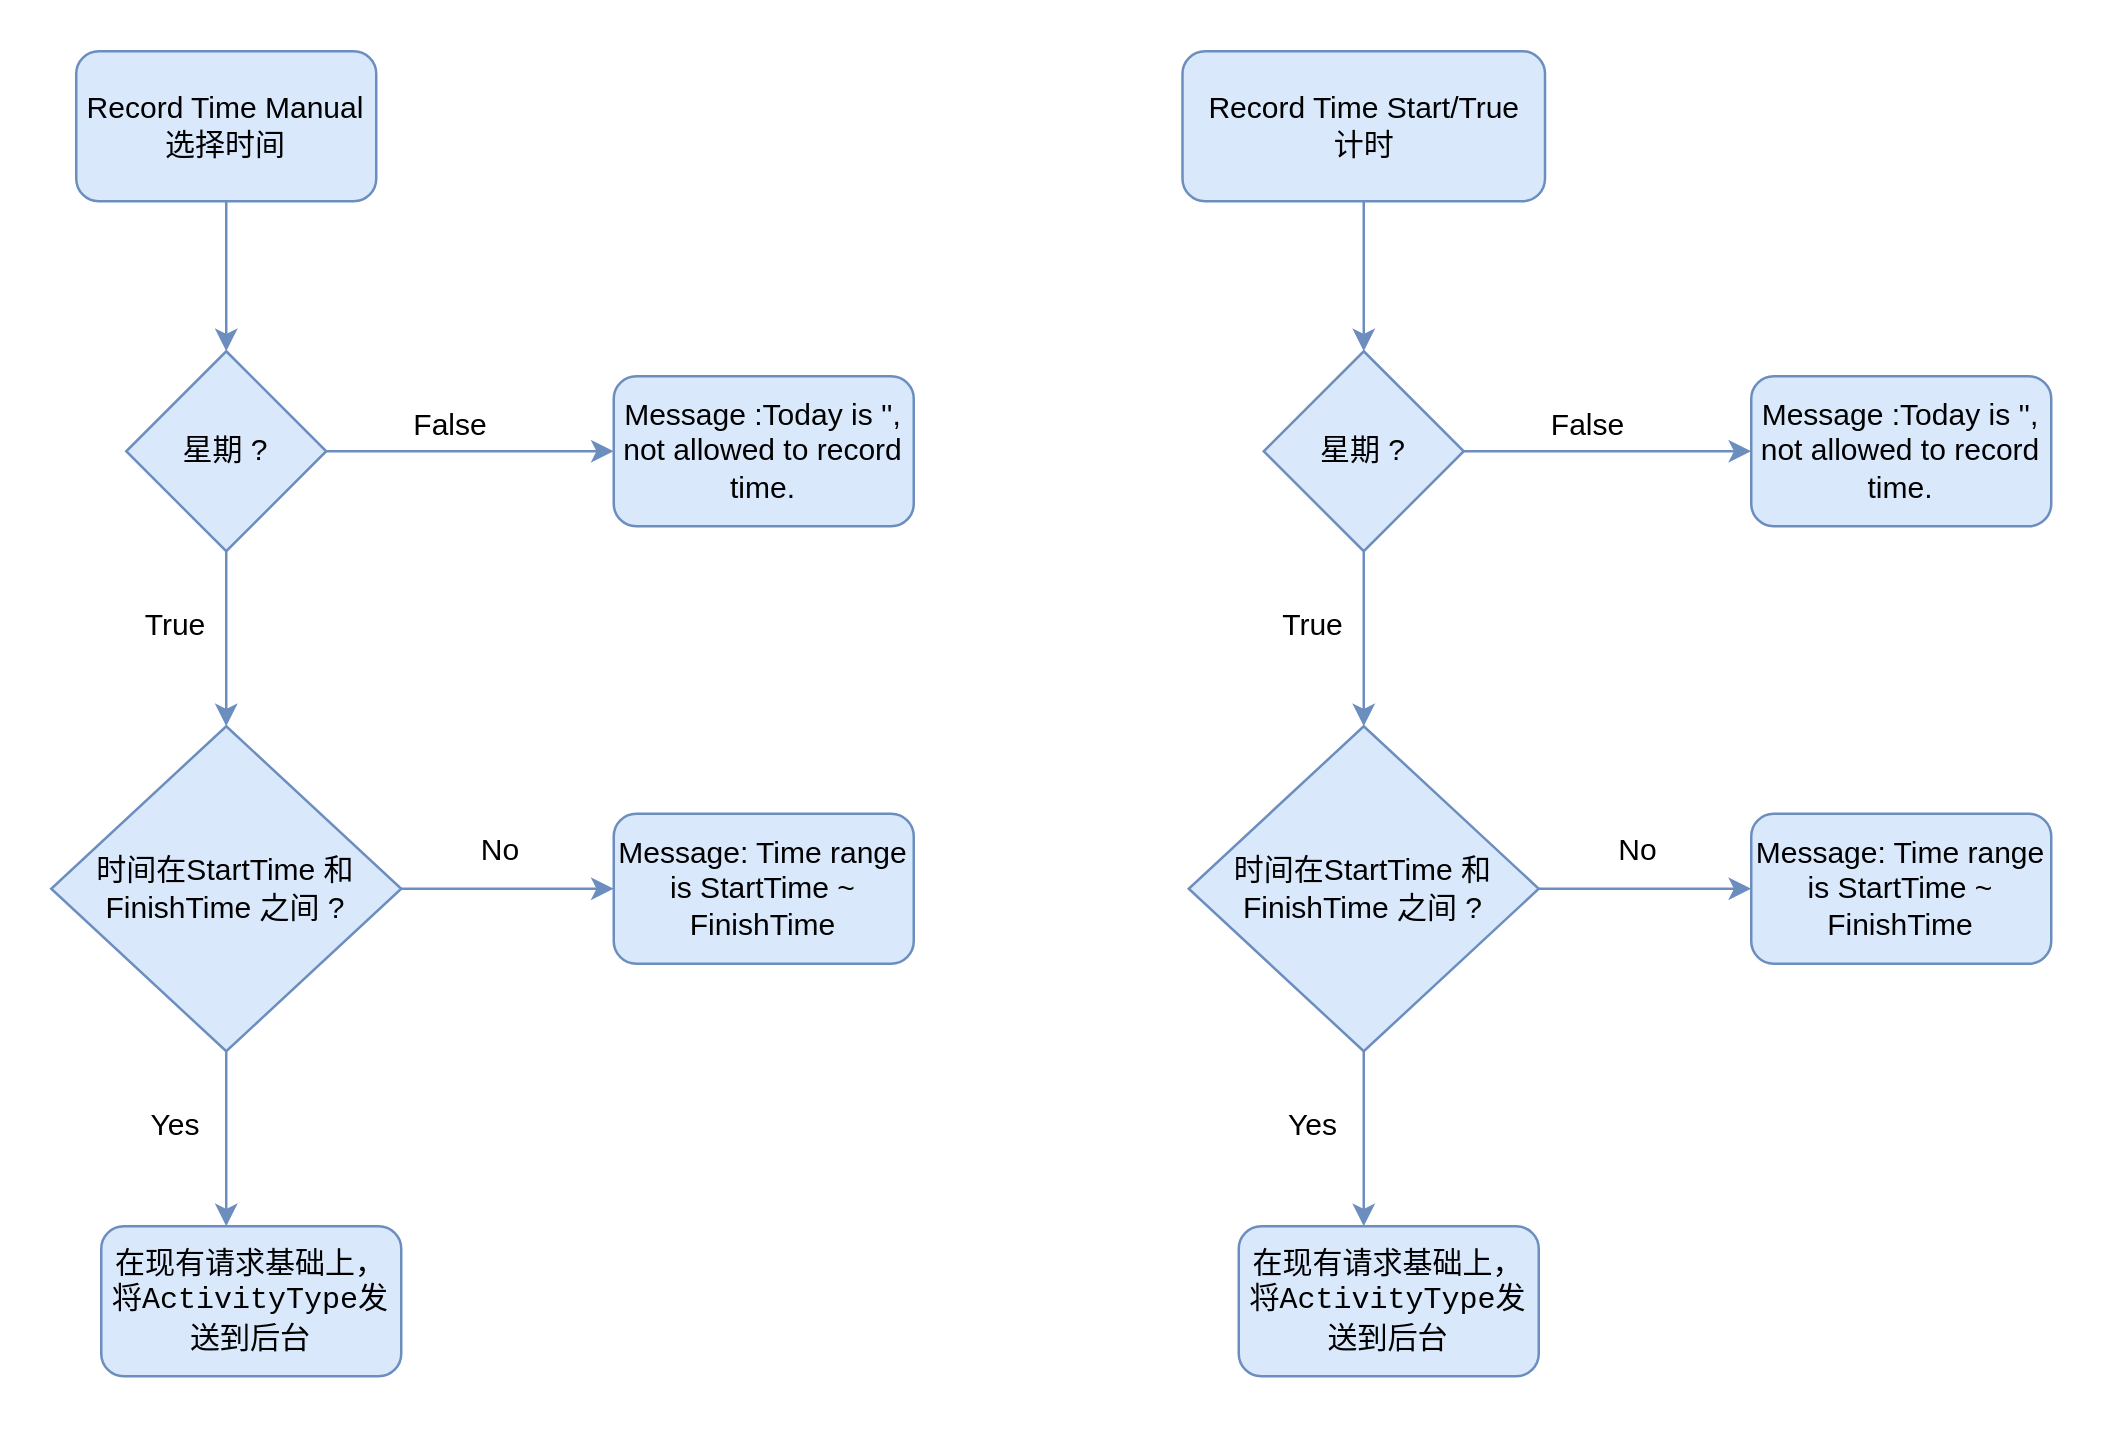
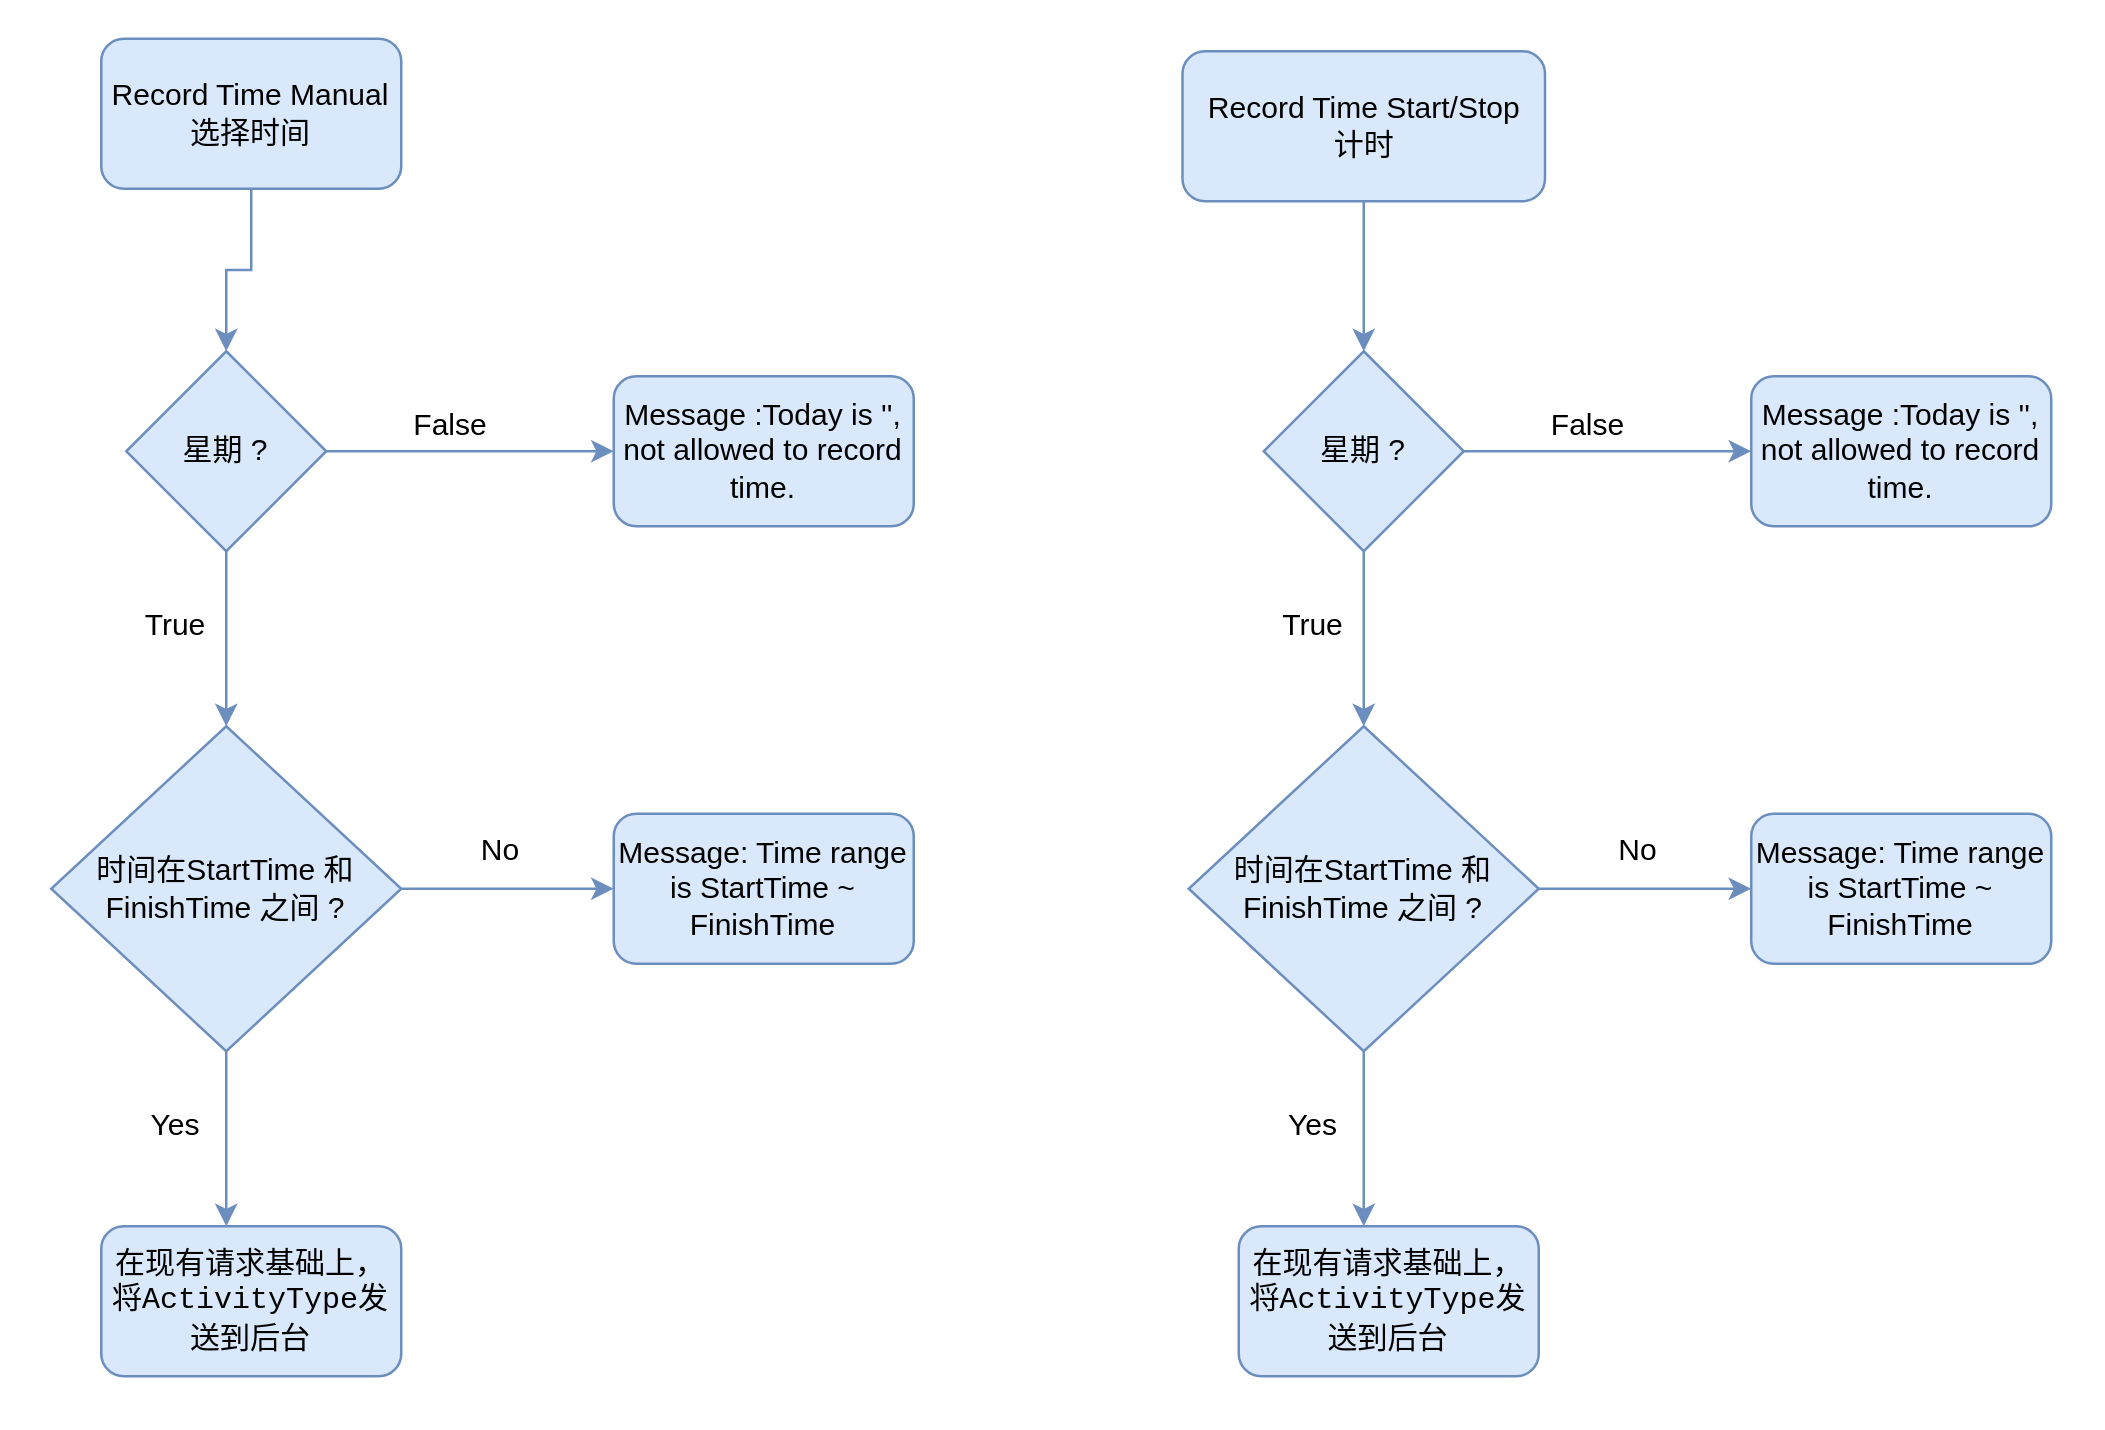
(226, 126) -> (251, 114)
(1365, 126) -> (1365, 126)
